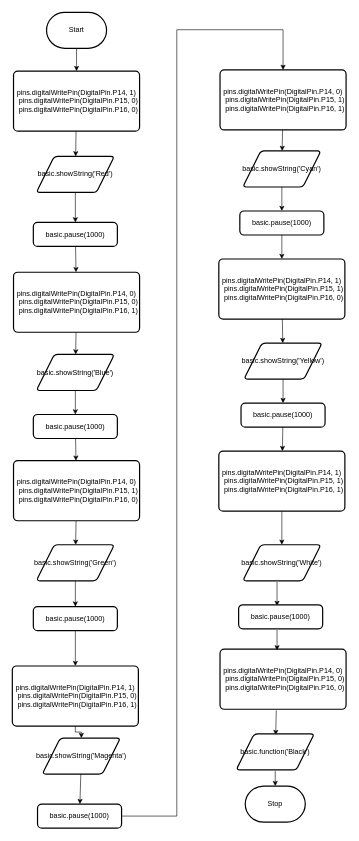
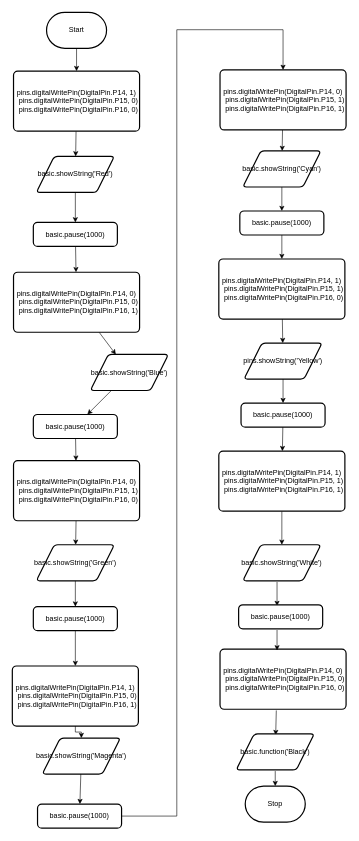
(283, 361) -> (283, 361)
(75, 372) -> (129, 372)
